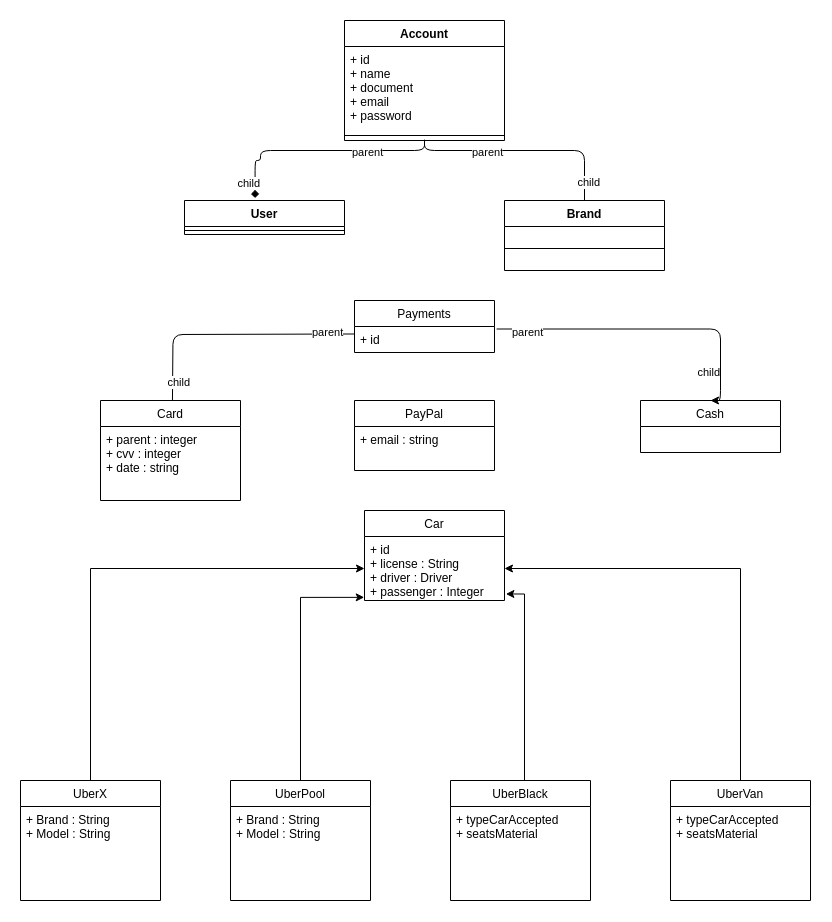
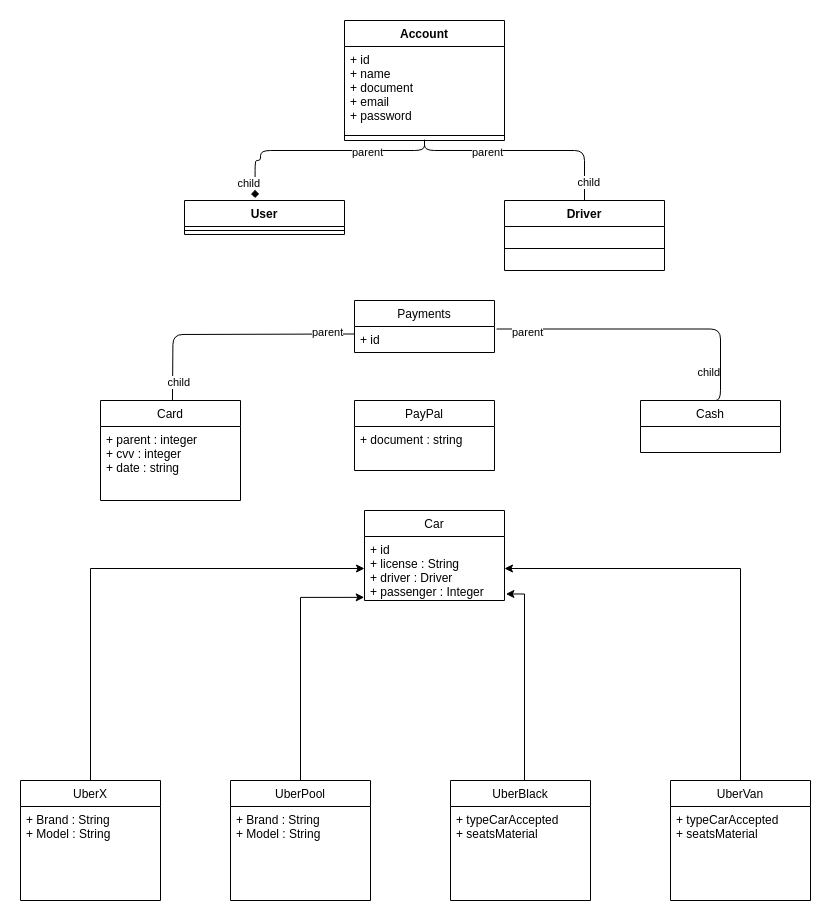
(584, 214) -> (584, 214)
(720, 396) -> (720, 396)
(403, 440) -> (416, 440)
